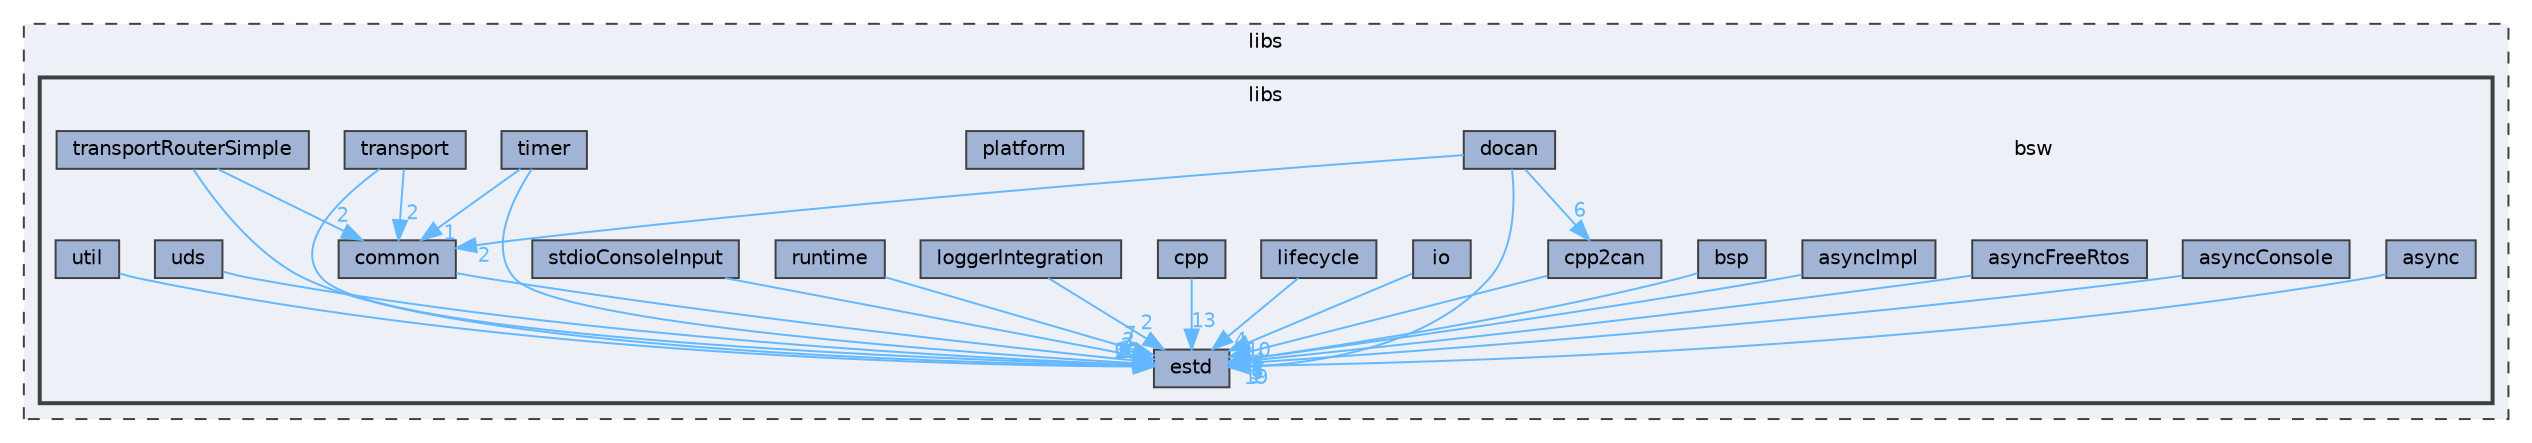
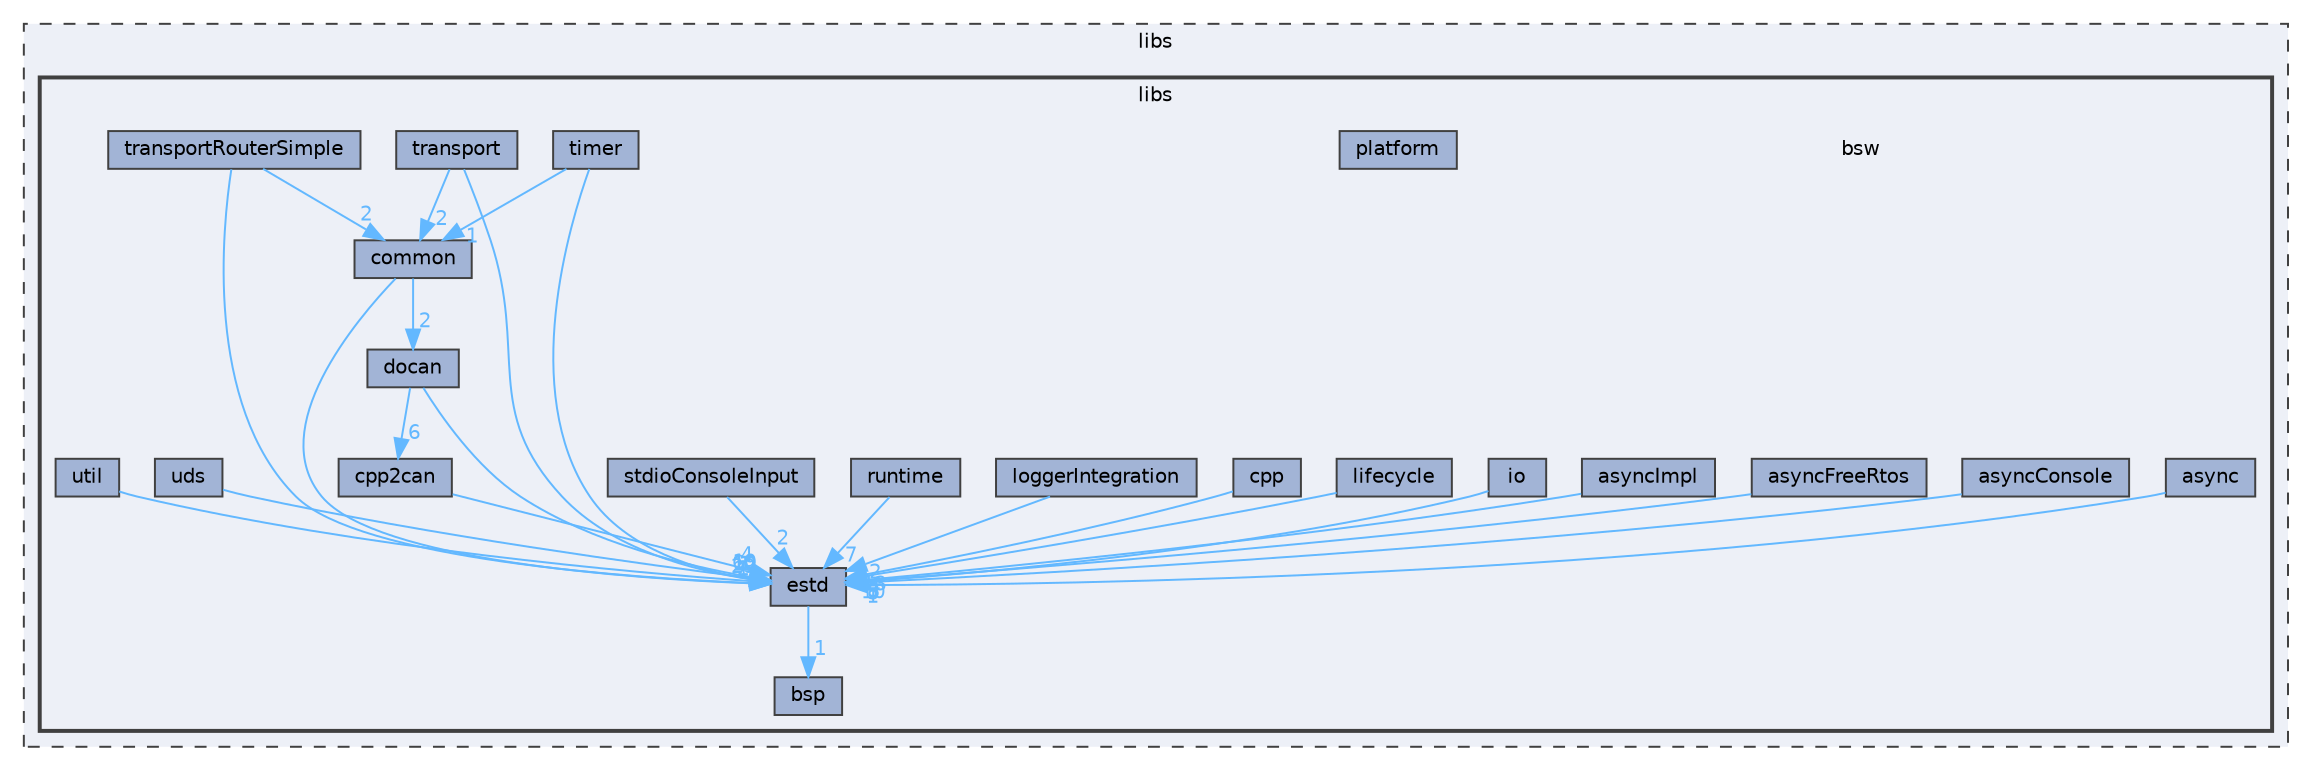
(969, 195) -> (413, 304)
(1475, 322) -> (808, 632)
